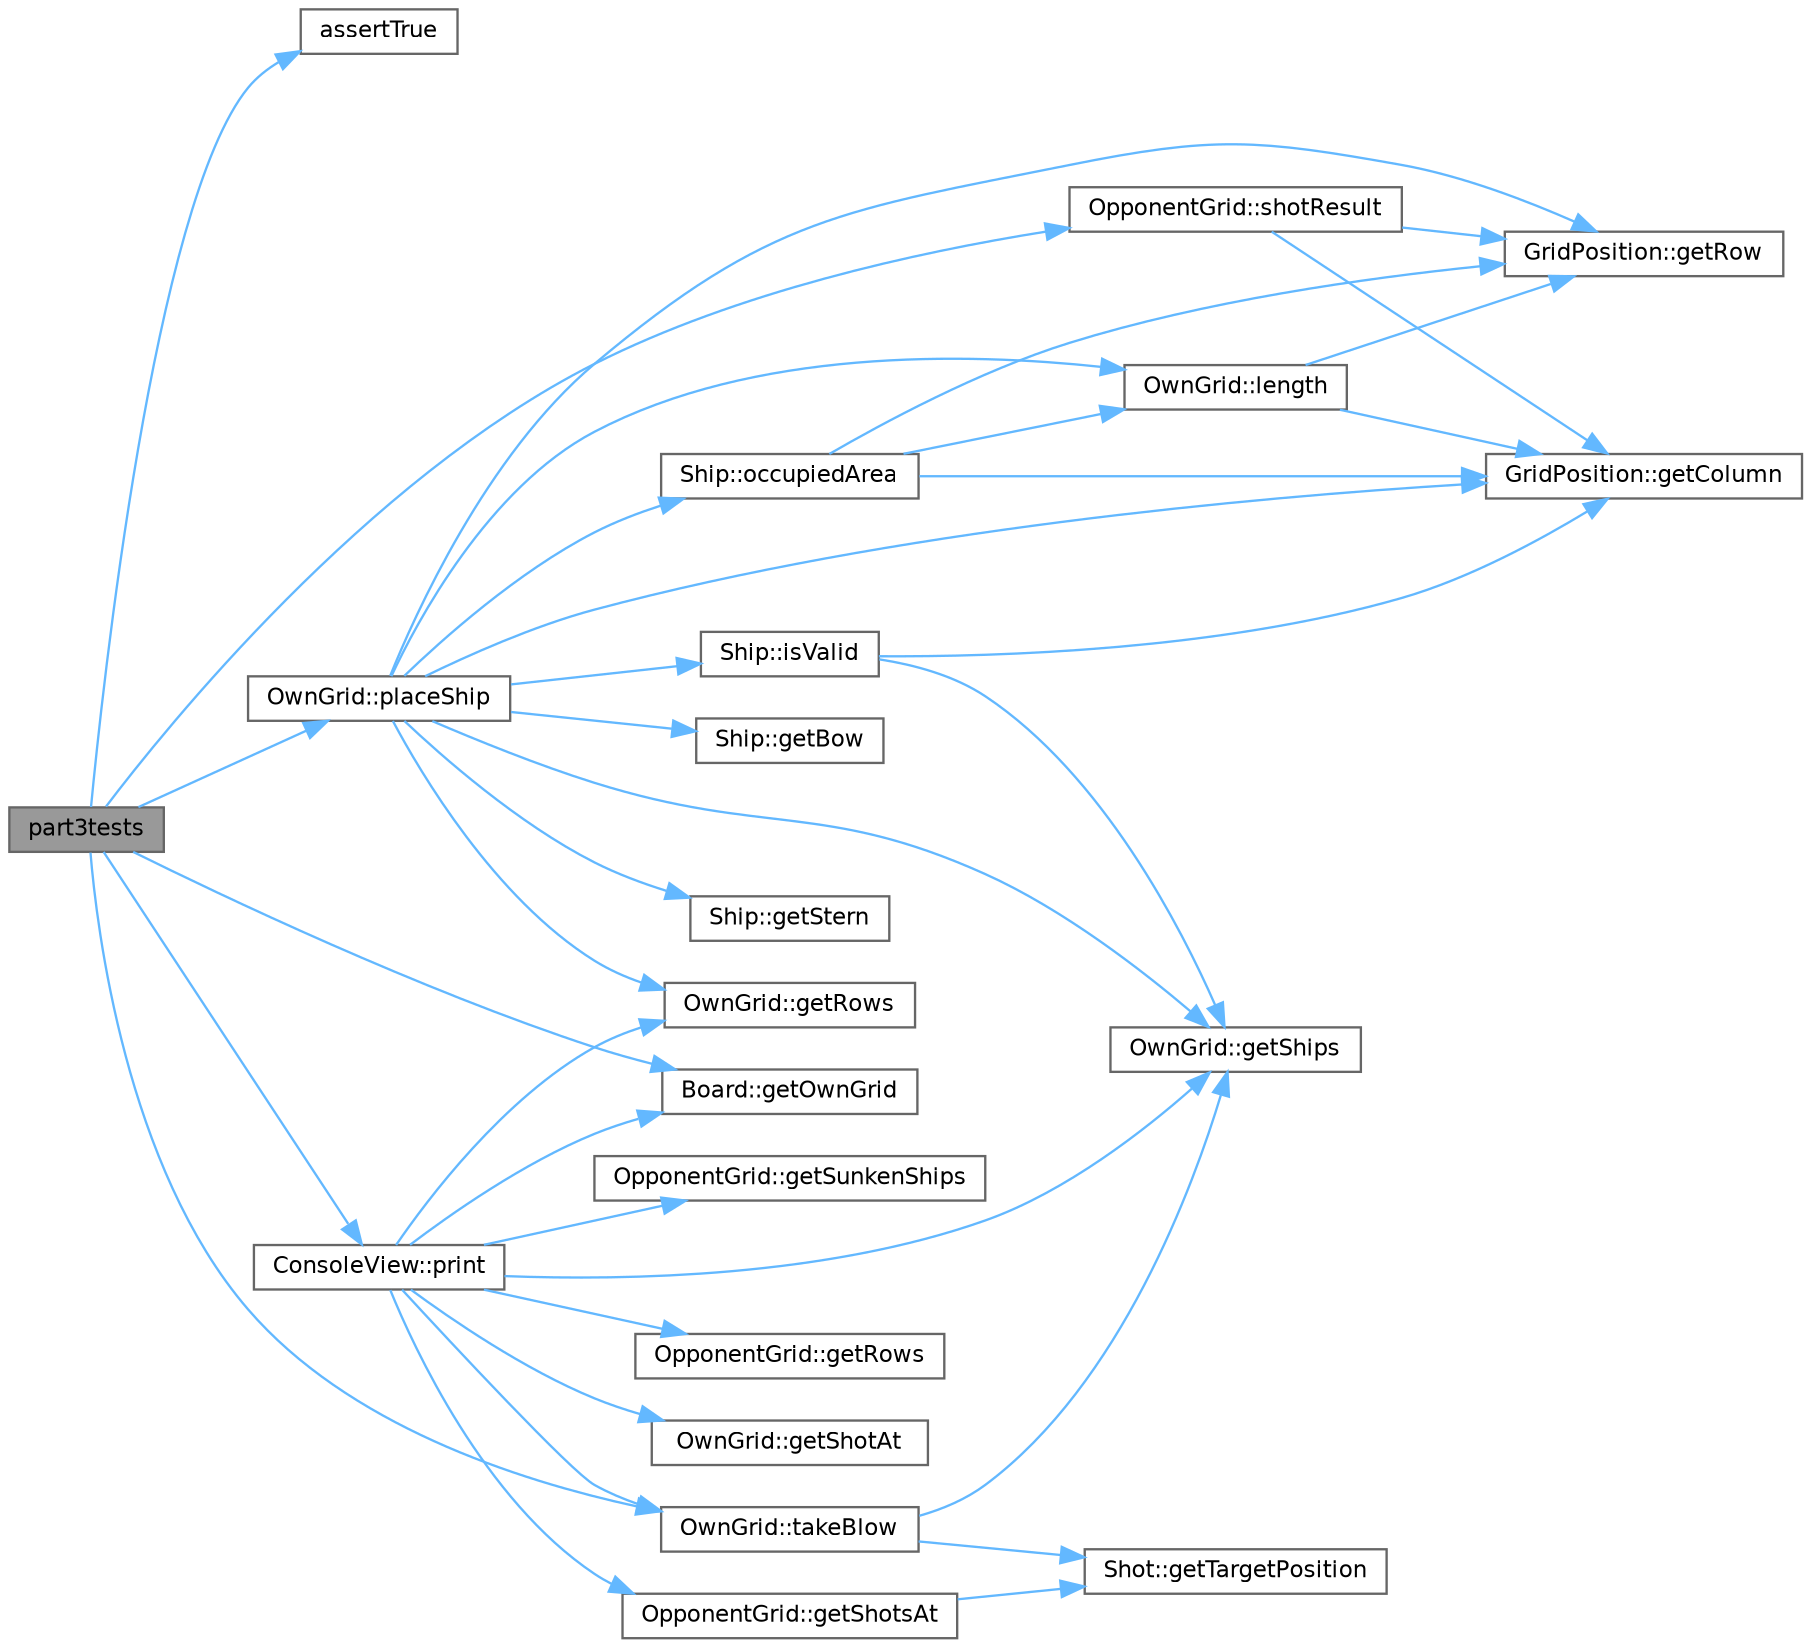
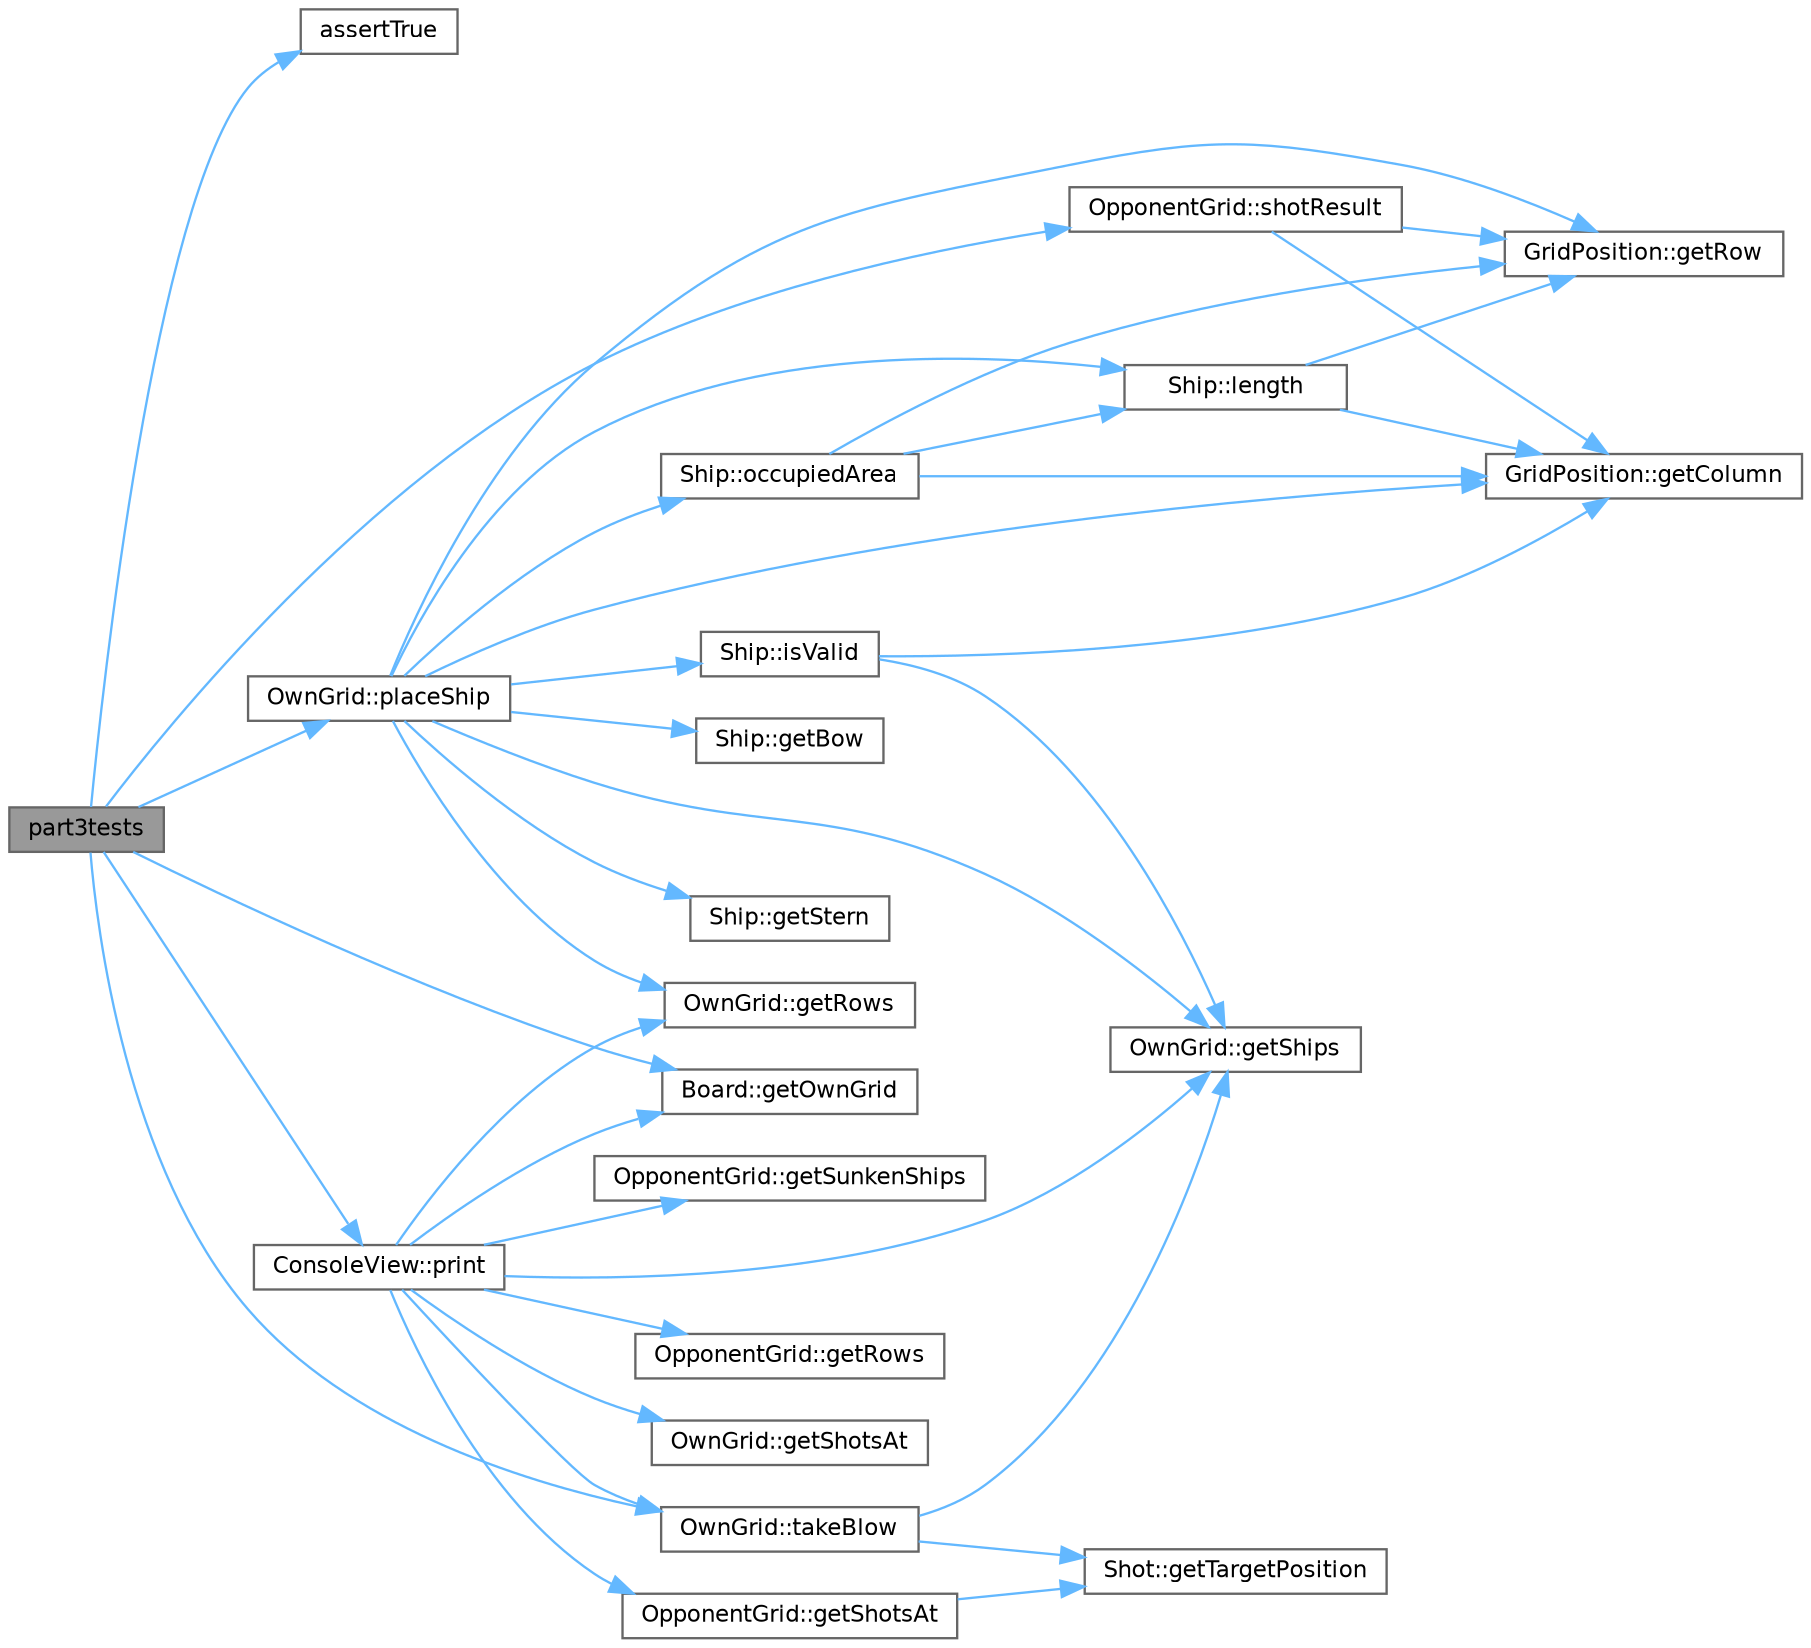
(1236, 387) -> (1236, 387)
(790, 1443) -> (790, 1443)
